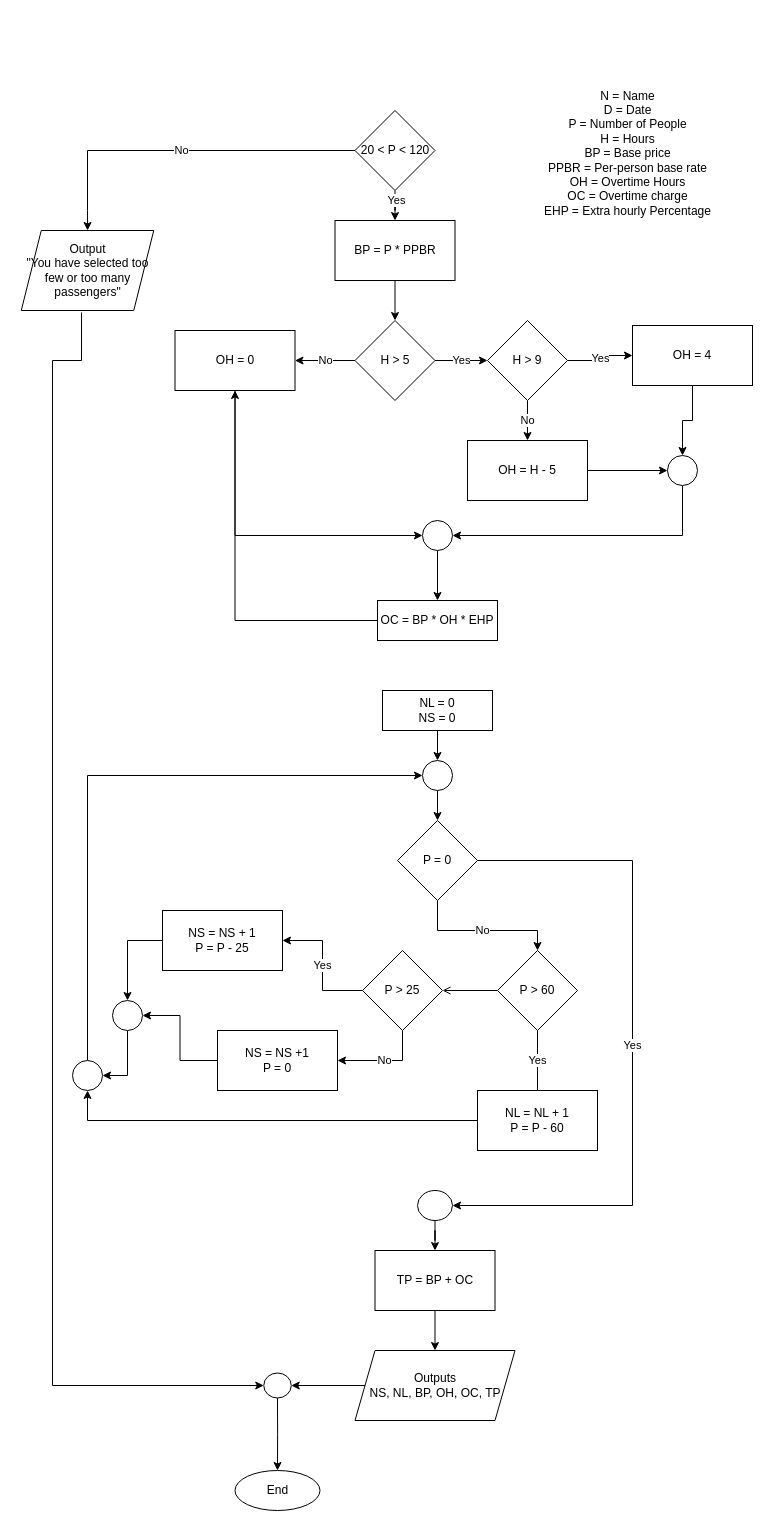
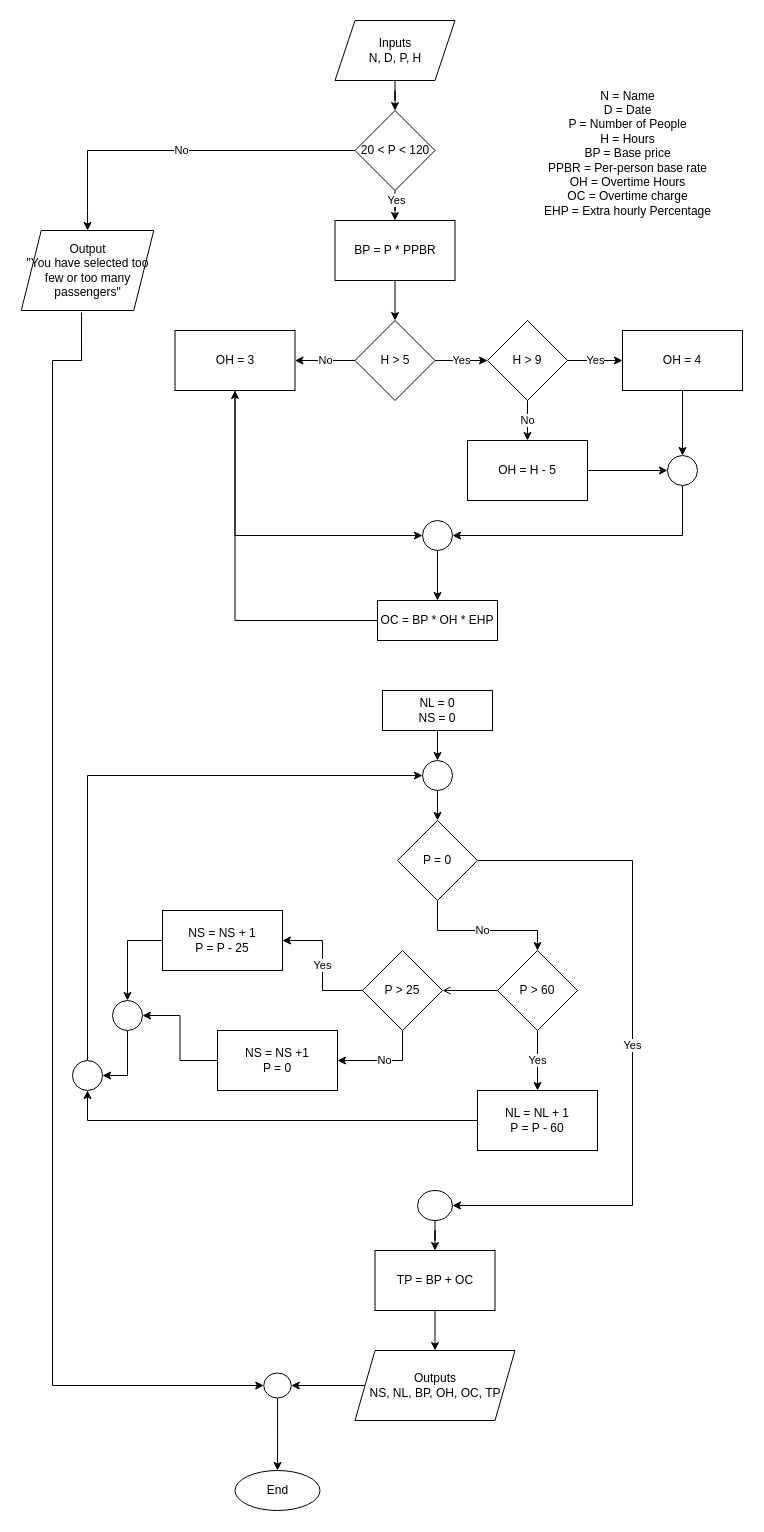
none -> (395, 51)
none -> (395, 100)
(693, 356) -> (683, 361)
(236, 361) -> (236, 361)
(538, 1084) -> (538, 1082)
